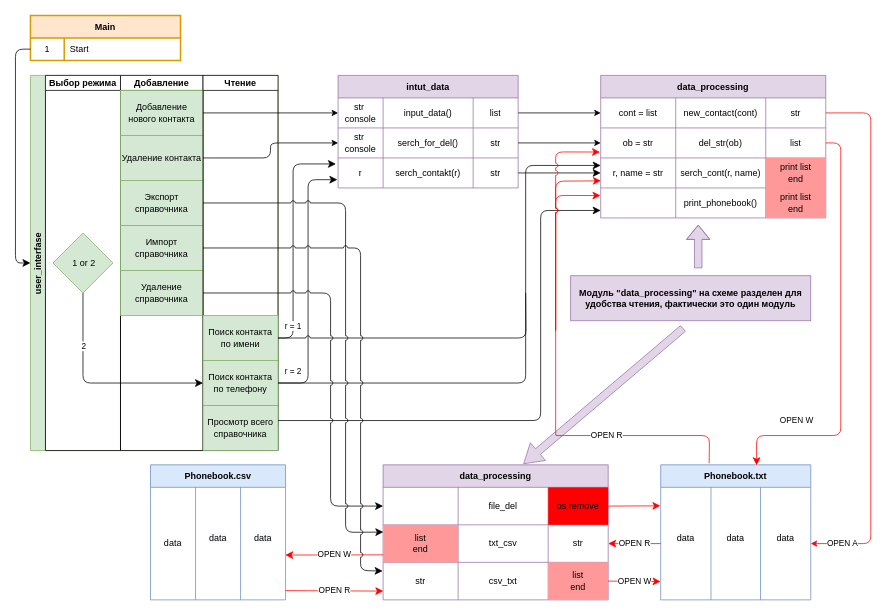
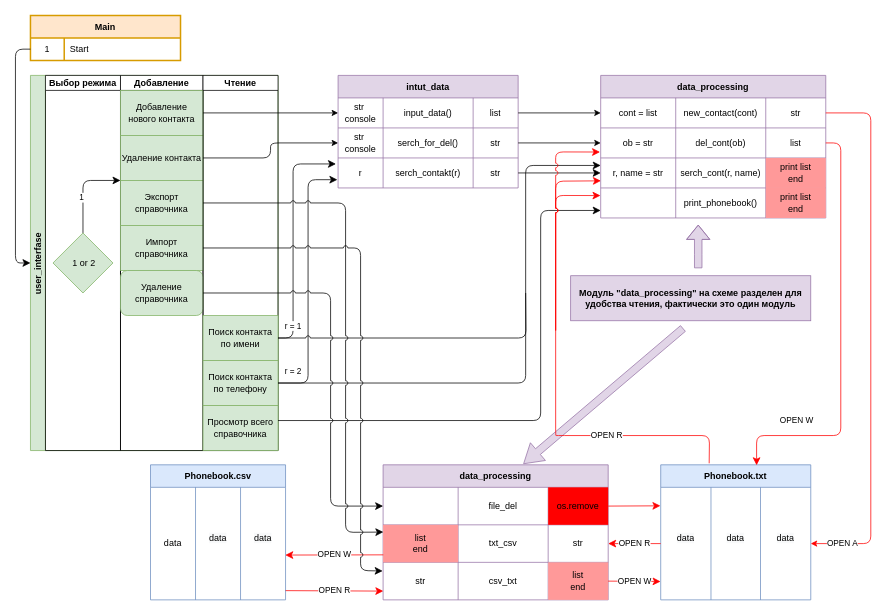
(720, 143) -> (720, 143)
none -> (90, 180)
(162, 293) -> (162, 293)
(85, 381) -> none
